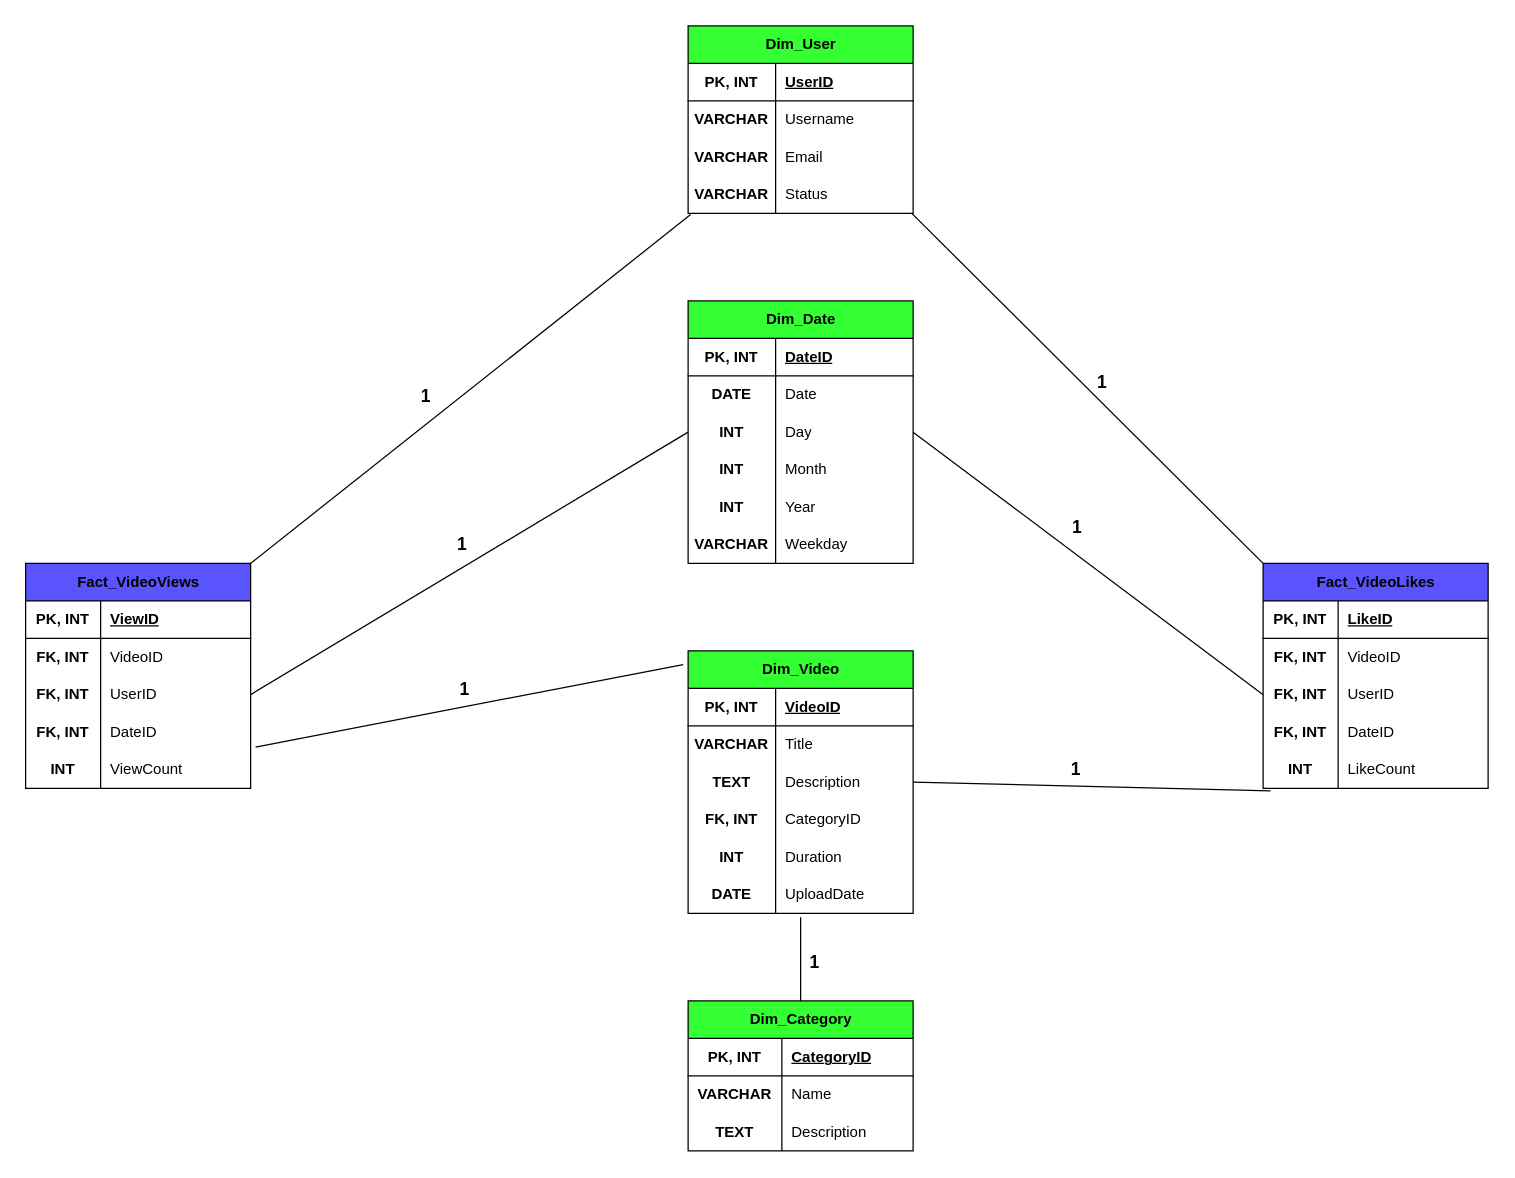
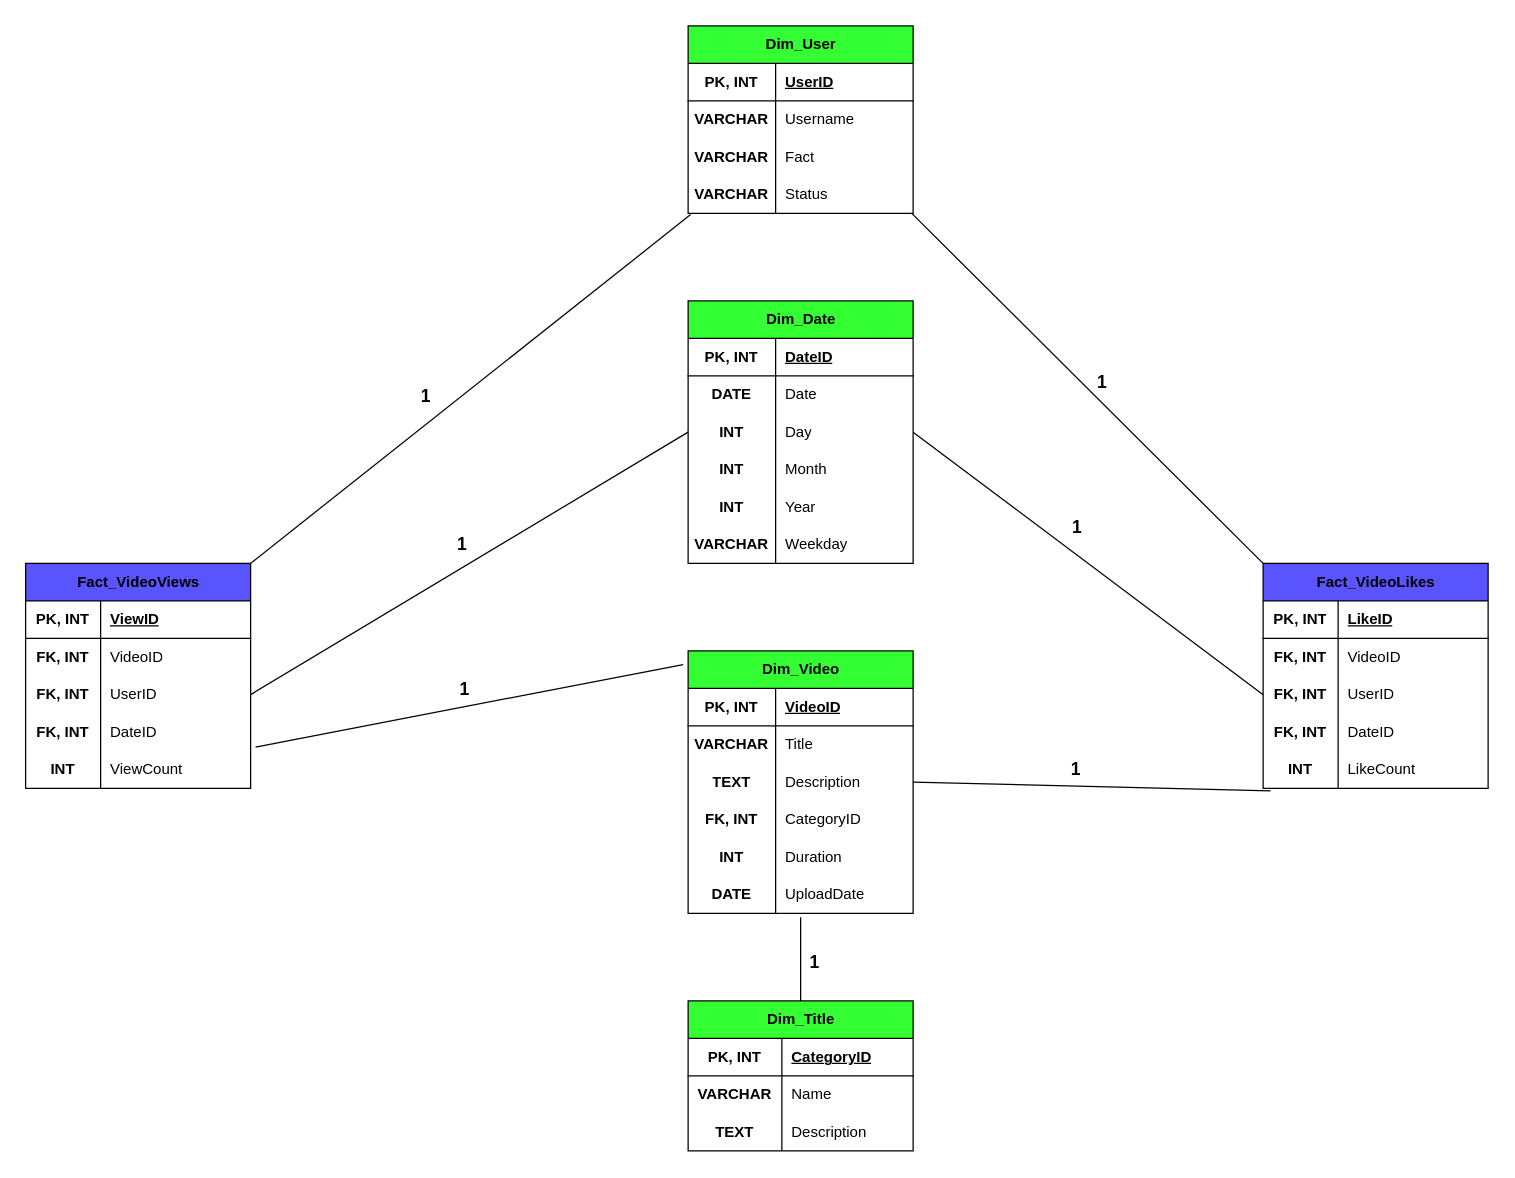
(803, 157) -> (802, 157)
(801, 1019) -> (801, 1019)
